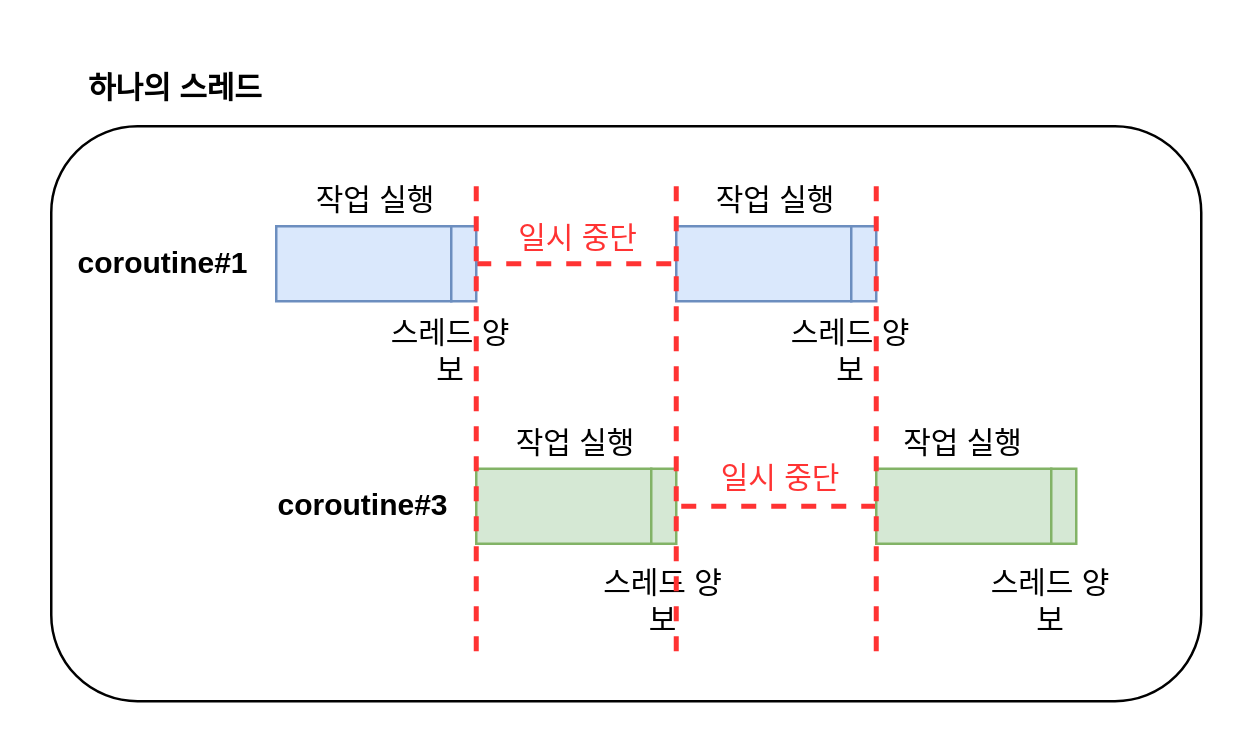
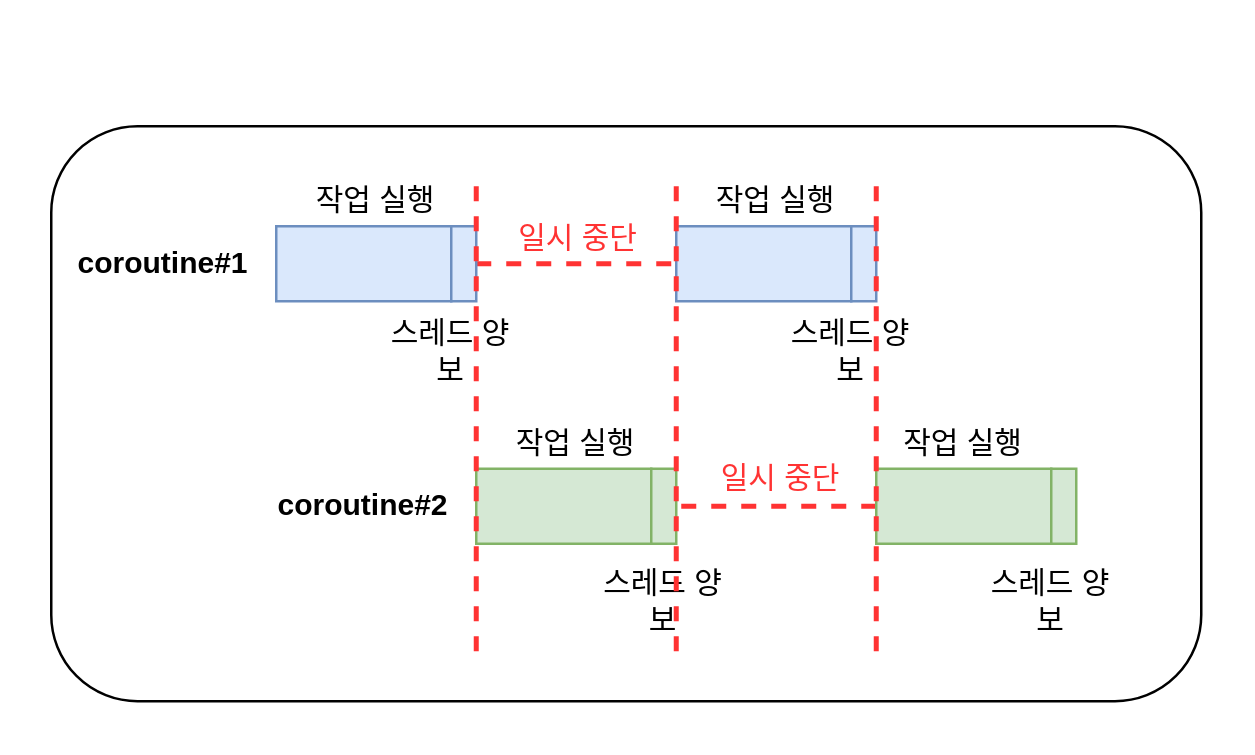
(176, 89) -> none
(364, 506) -> (364, 506)
